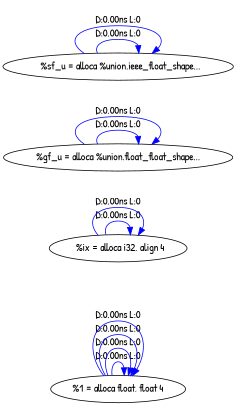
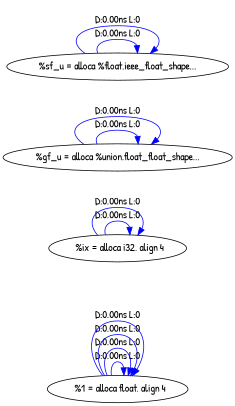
(118, 67) -> (118, 67)
(118, 389) -> (118, 389)
